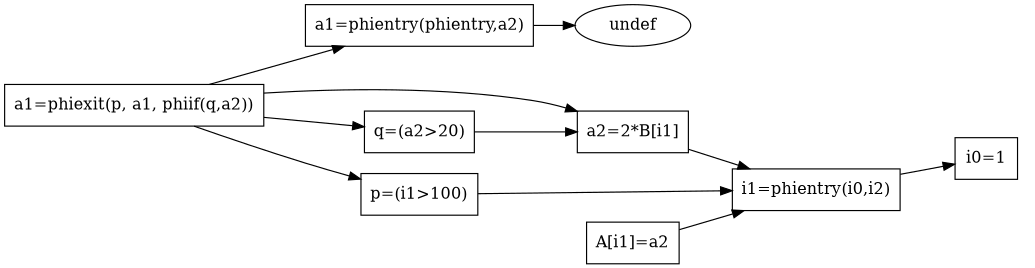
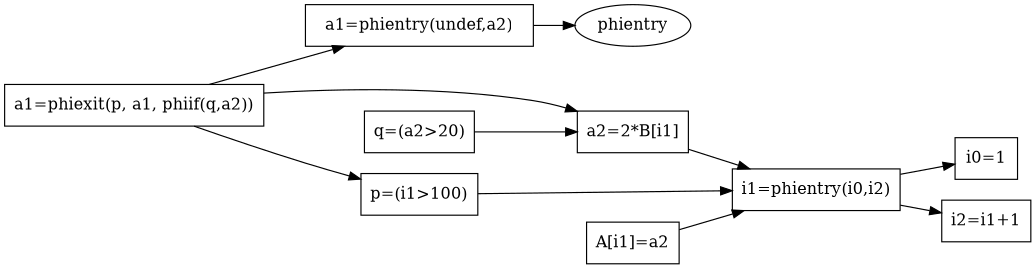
(419, 25) -> (419, 25)
(633, 25) -> (633, 25)
(308, 122) -> none
none -> (986, 221)
